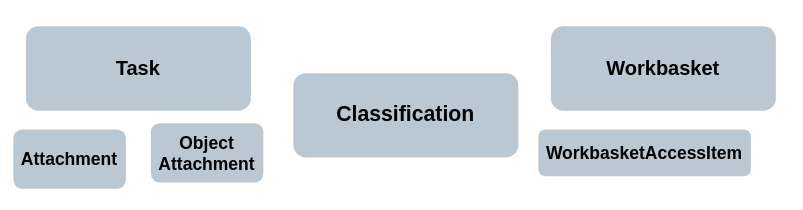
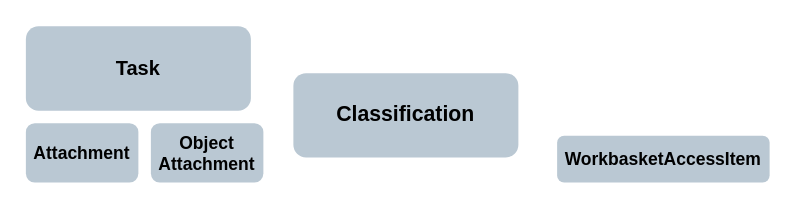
(663, 68) -> none
(644, 153) -> (663, 159)
(69, 159) -> (82, 153)
